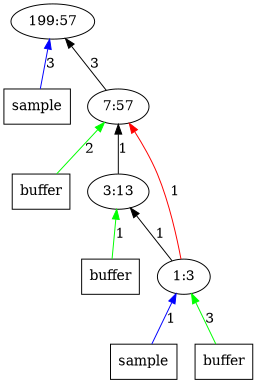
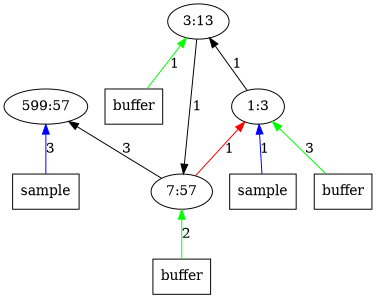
(53, 22) -> (46, 107)
(164, 193) -> (217, 153)
